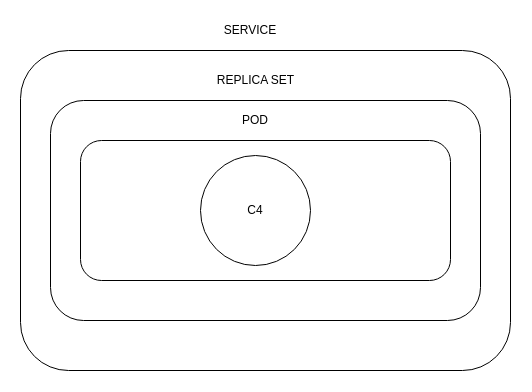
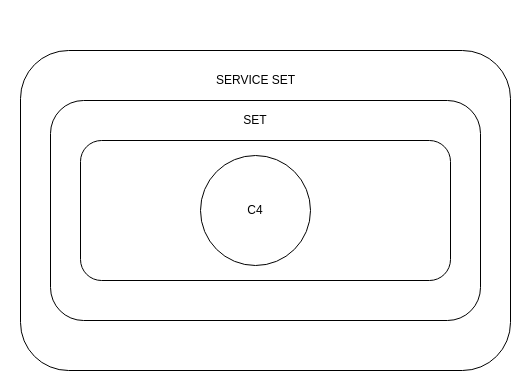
(251, 31) -> none
(256, 81) -> (256, 81)
(256, 121) -> (256, 121)
